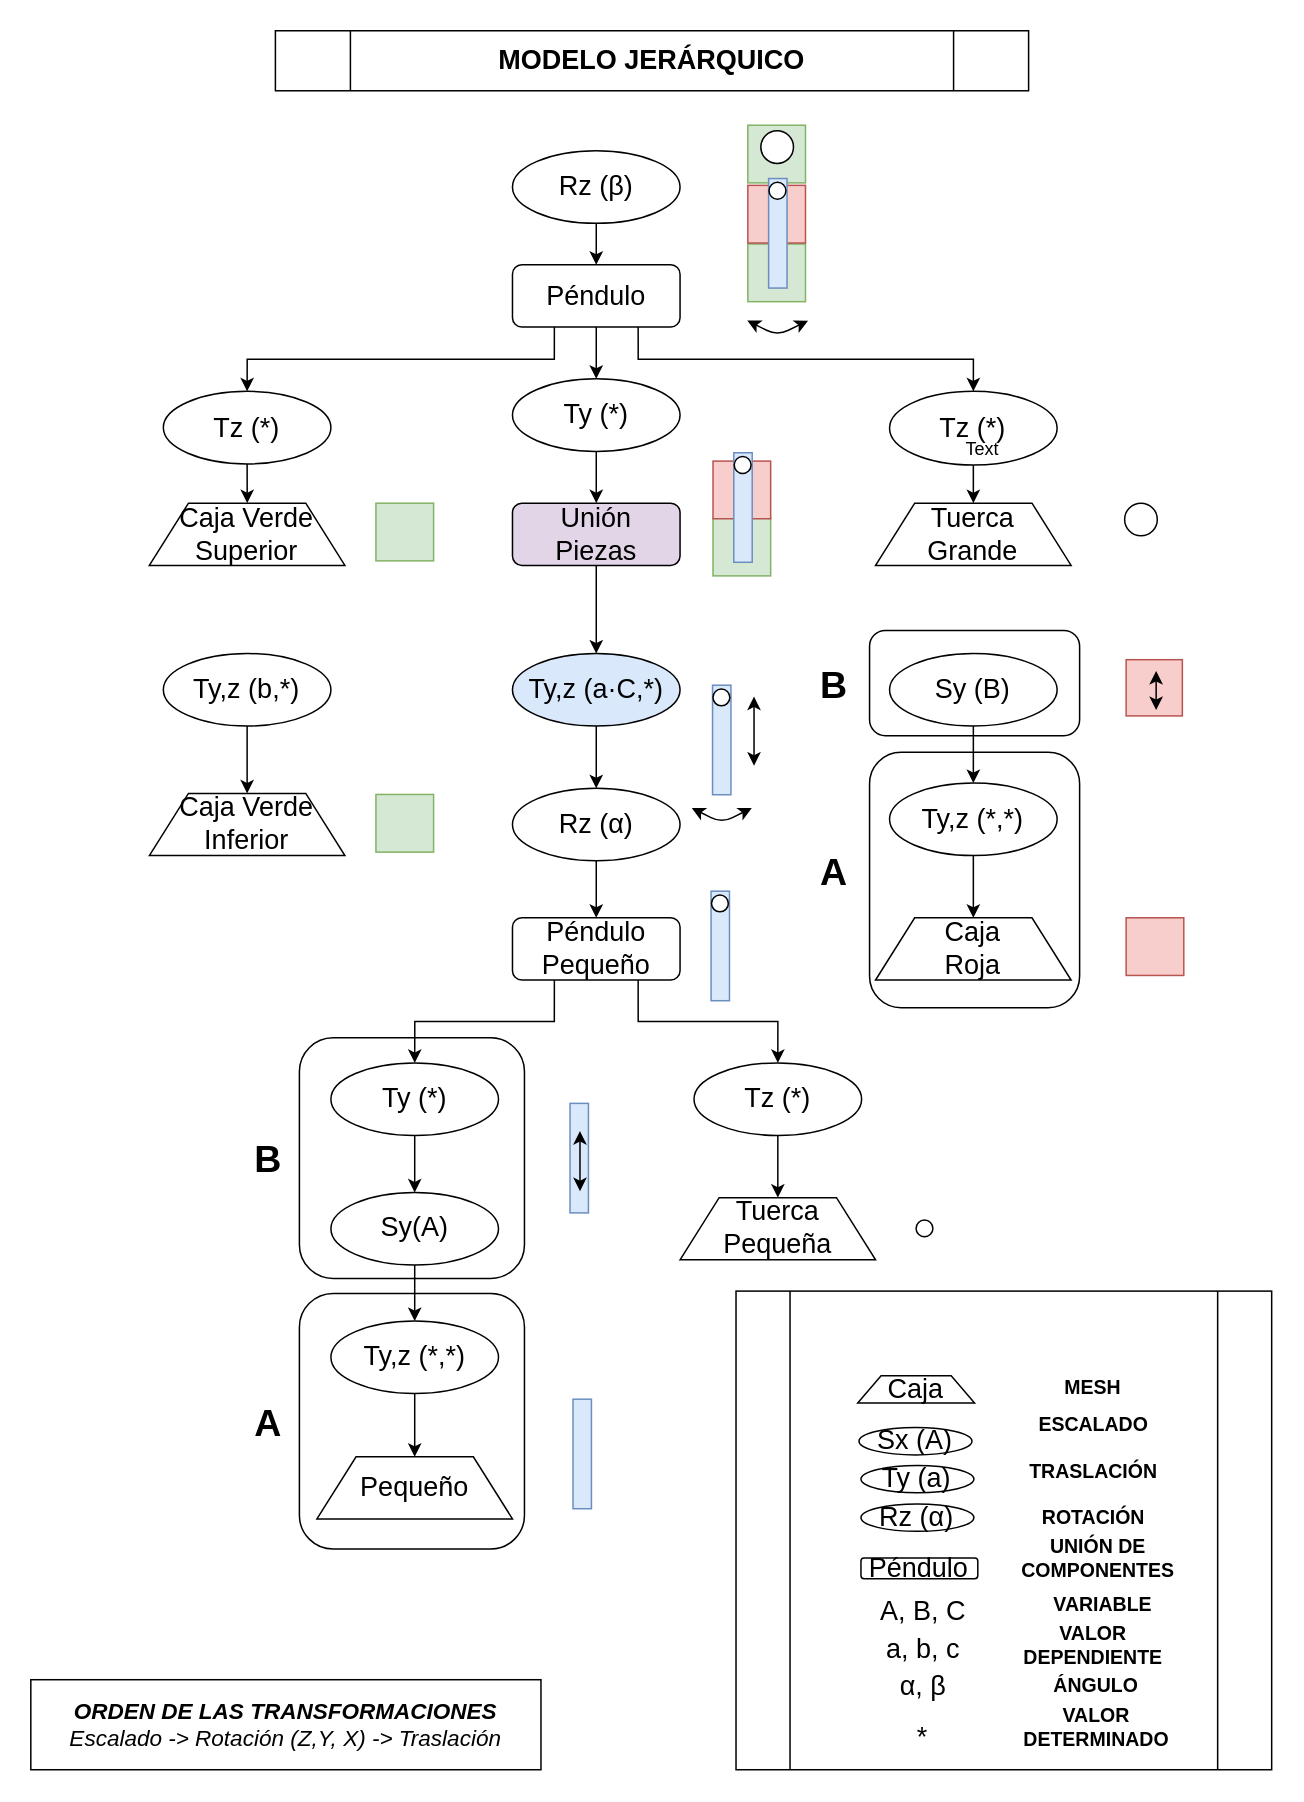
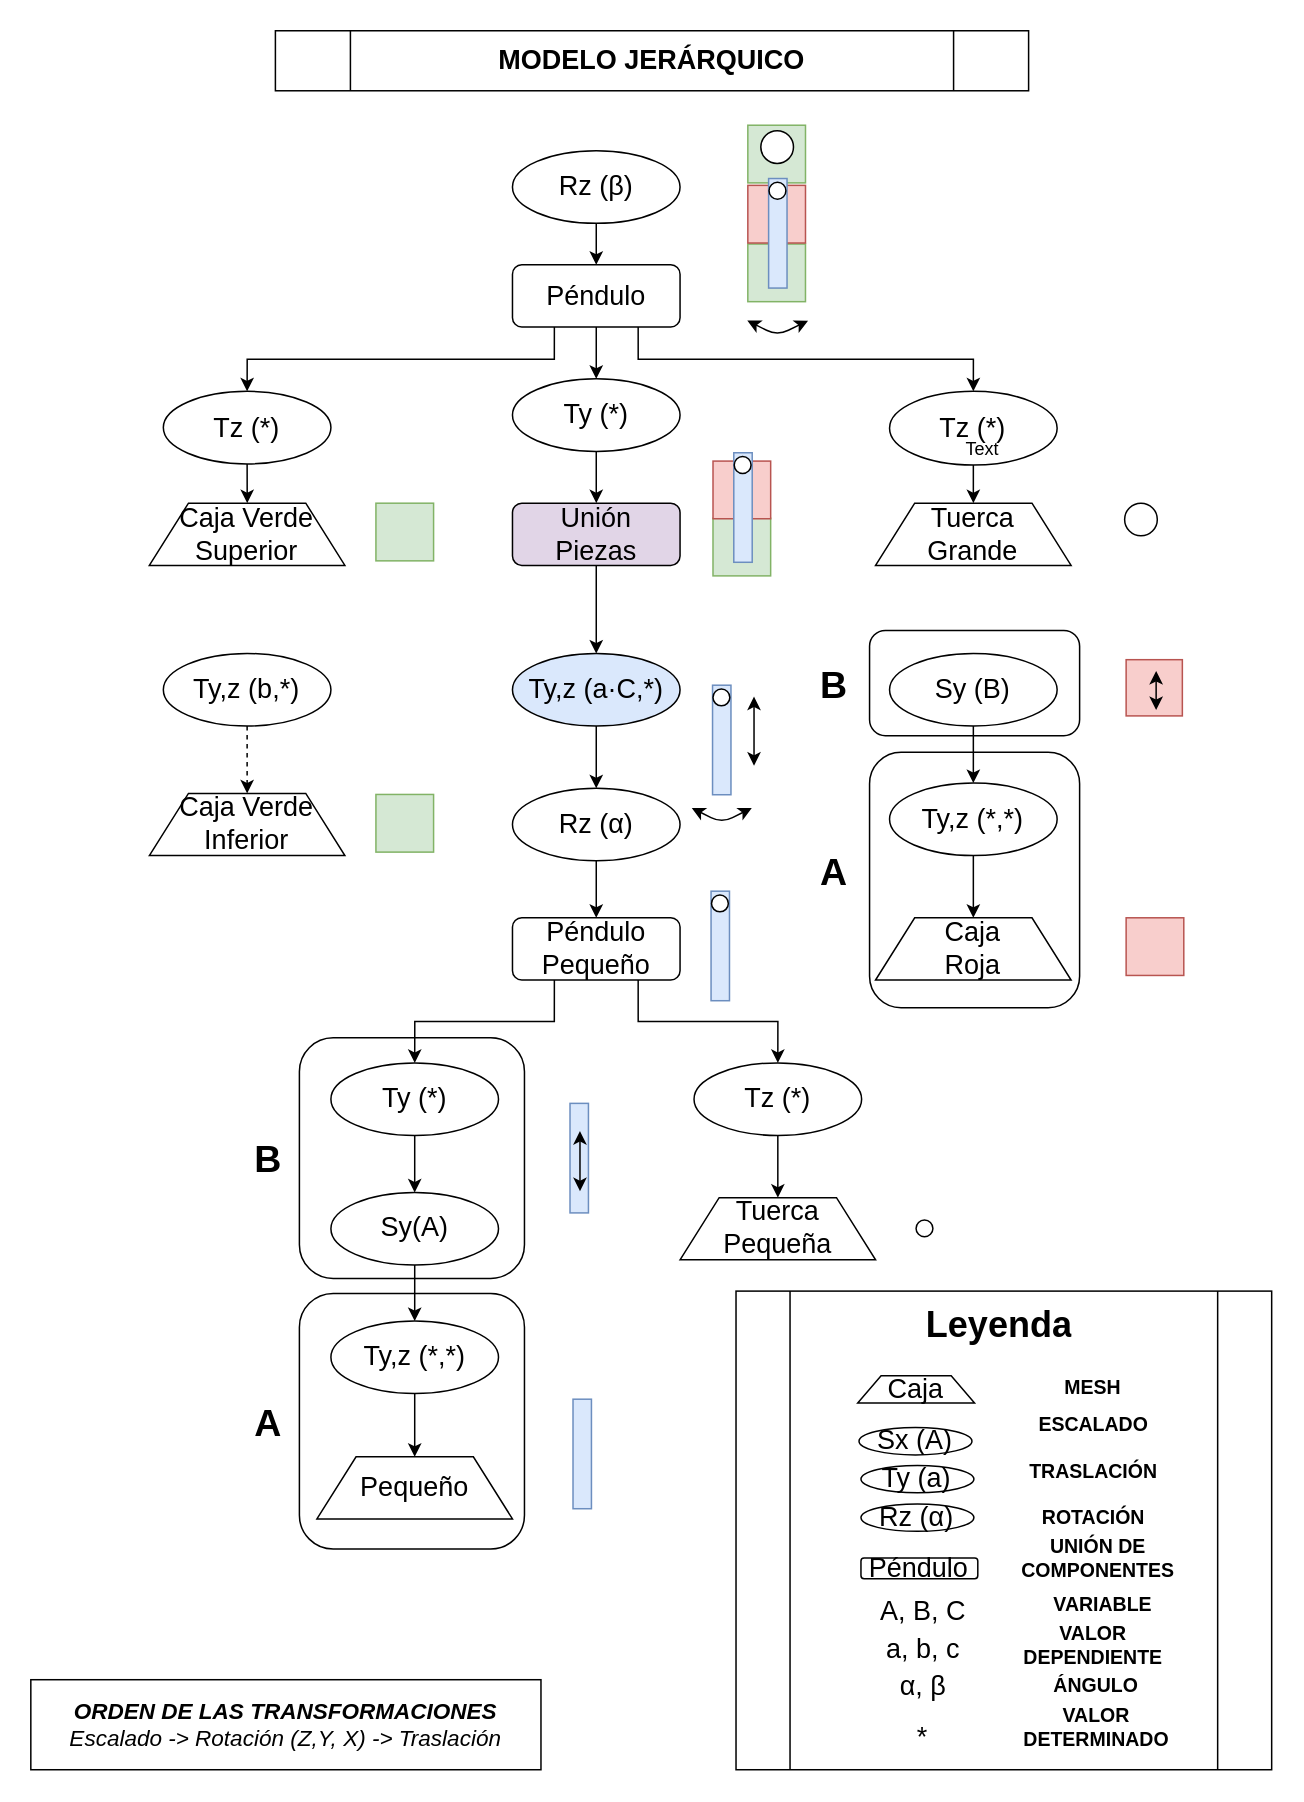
(247, 754) -> (247, 754)
none -> (1061, 1323)
